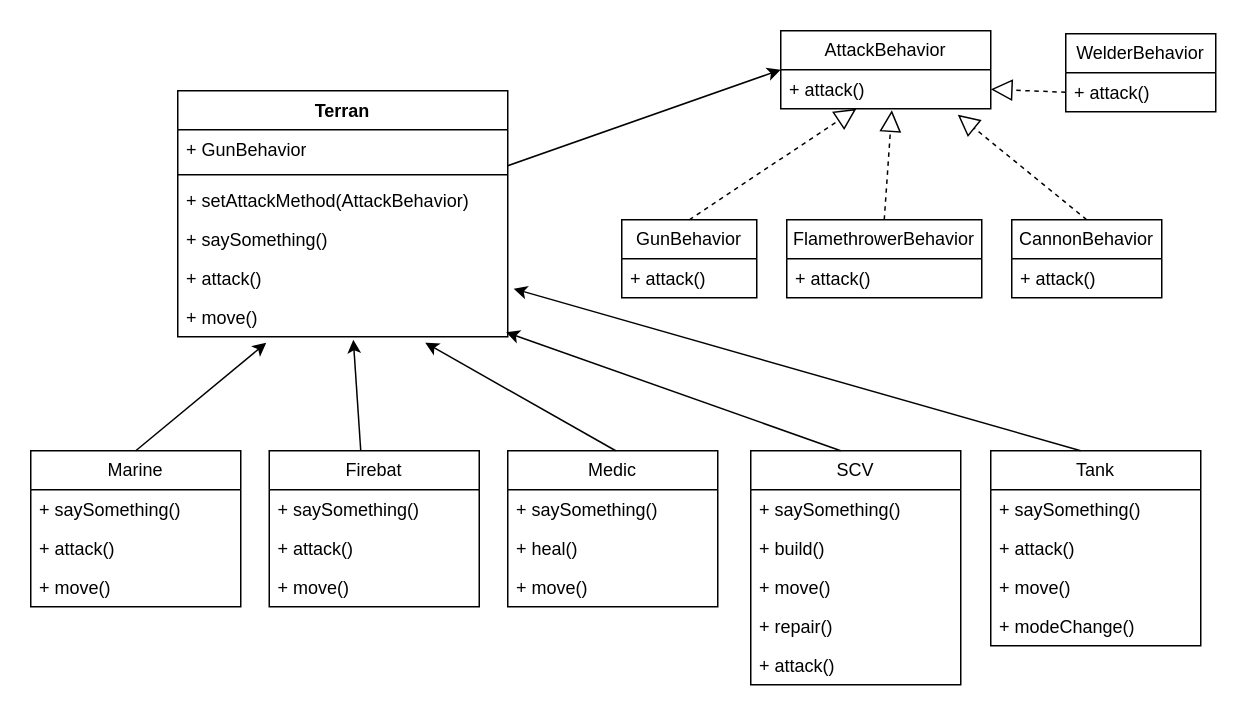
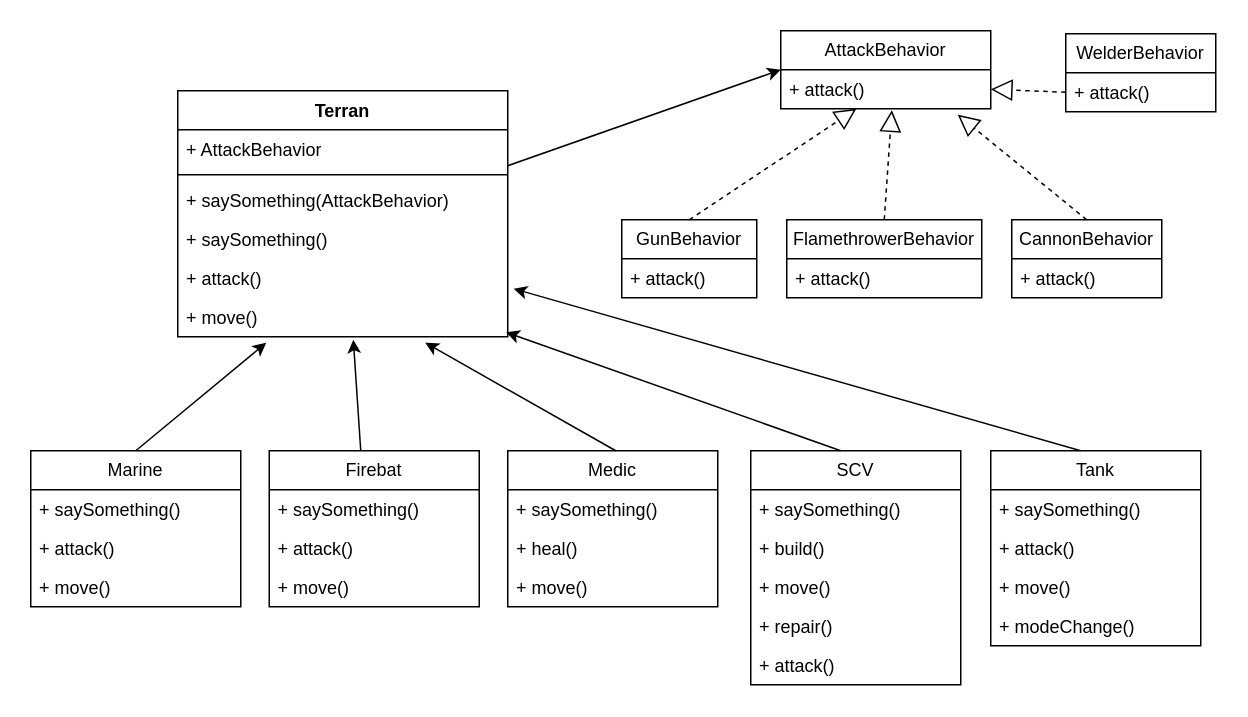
(248, 151) -> (263, 151)
(344, 213) -> (331, 202)
